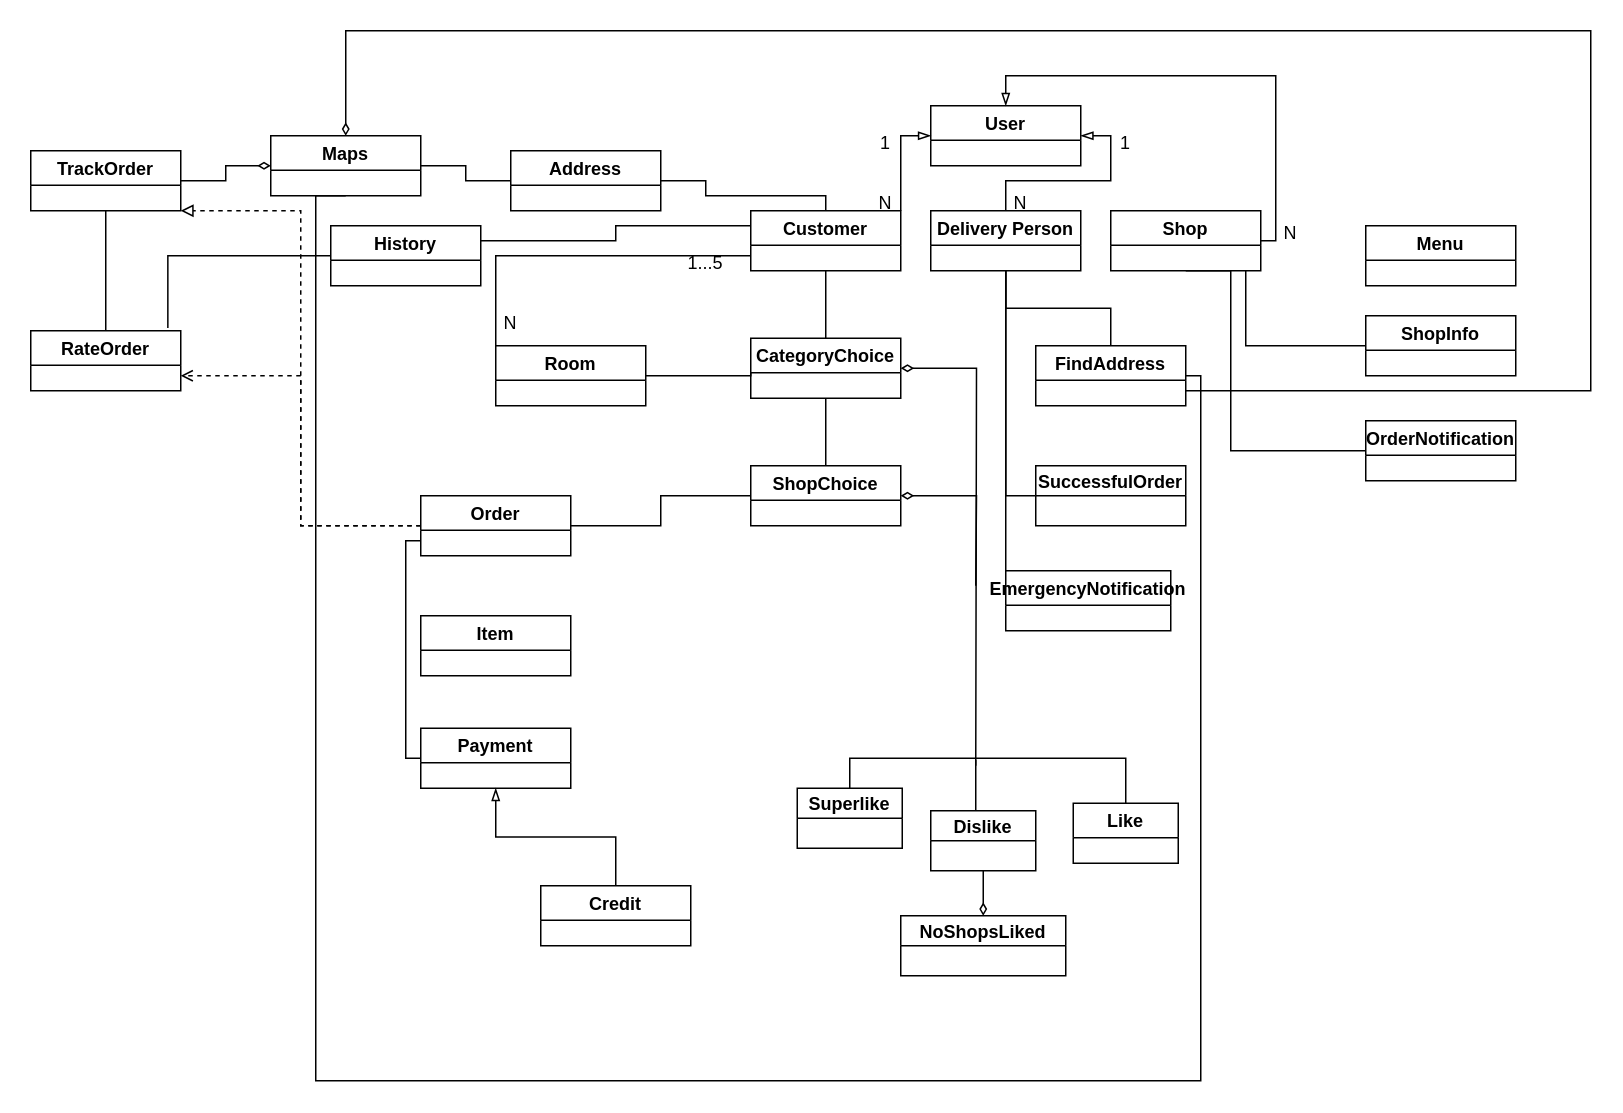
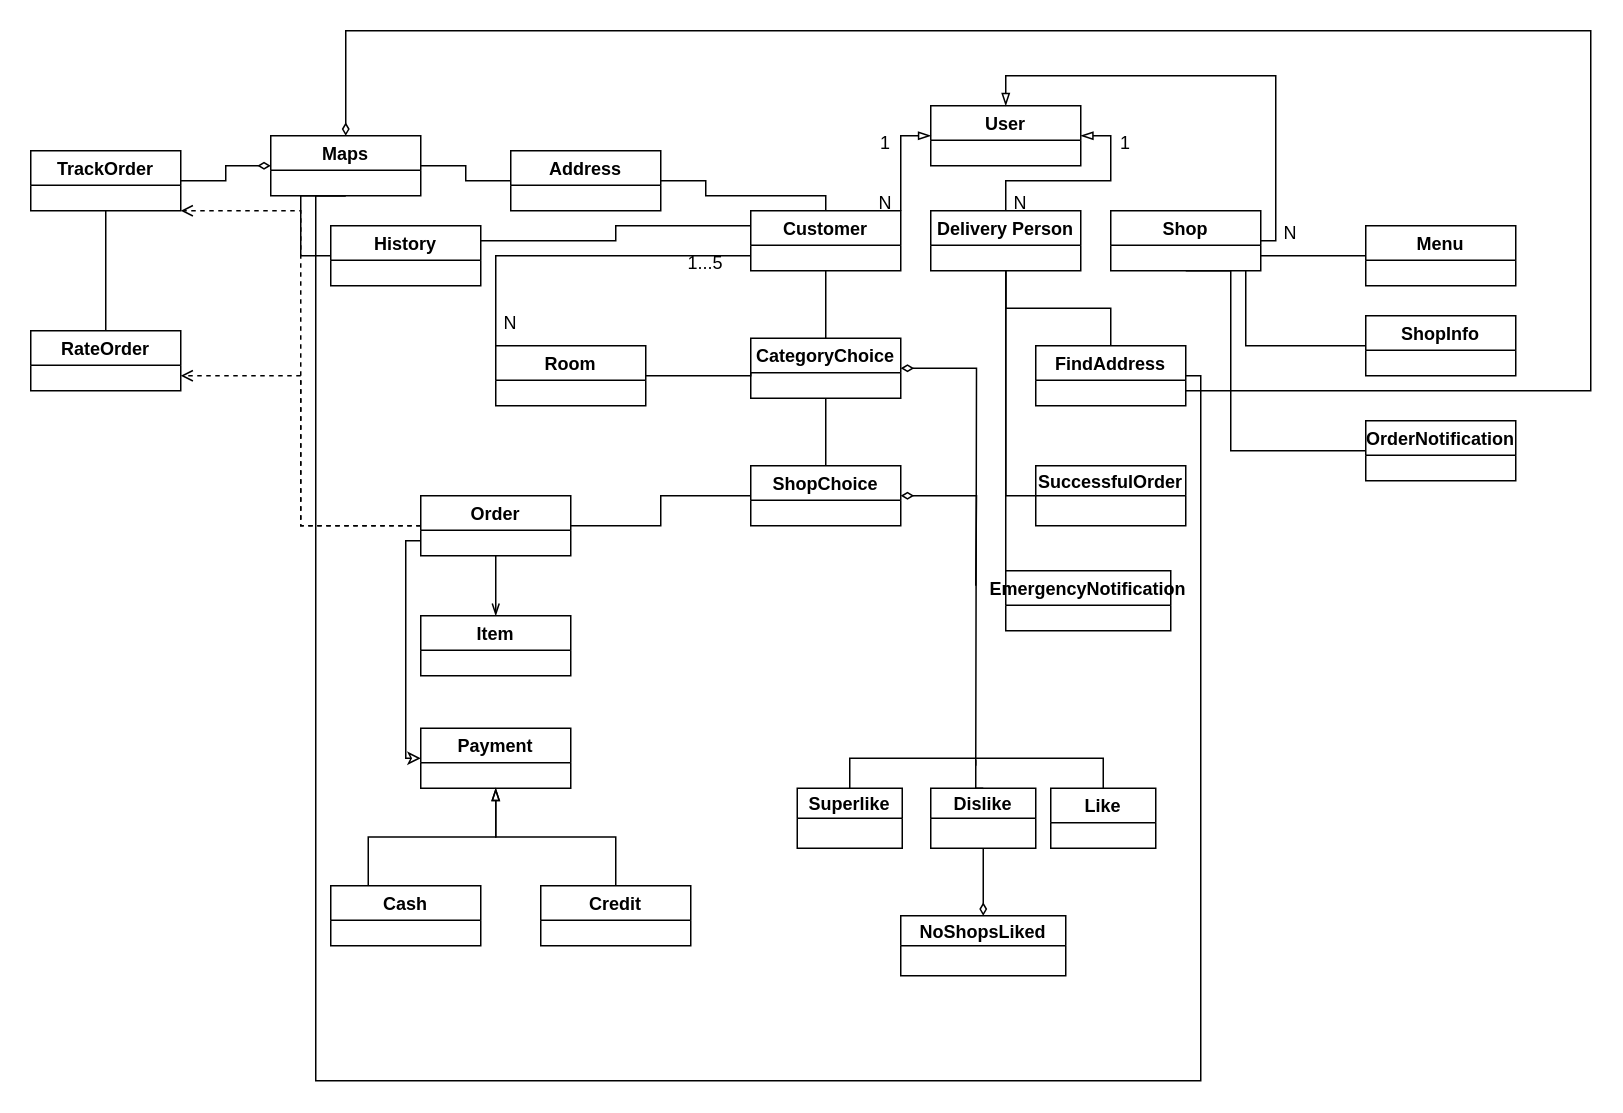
(194, 211) -> (190, 211)
(196, 256) -> (301, 204)
none -> (1314, 256)
none -> (496, 585)
(408, 758) -> (406, 755)
(1126, 833) -> (1103, 818)
none -> (406, 837)
(983, 841) -> (983, 818)
none -> (406, 916)
